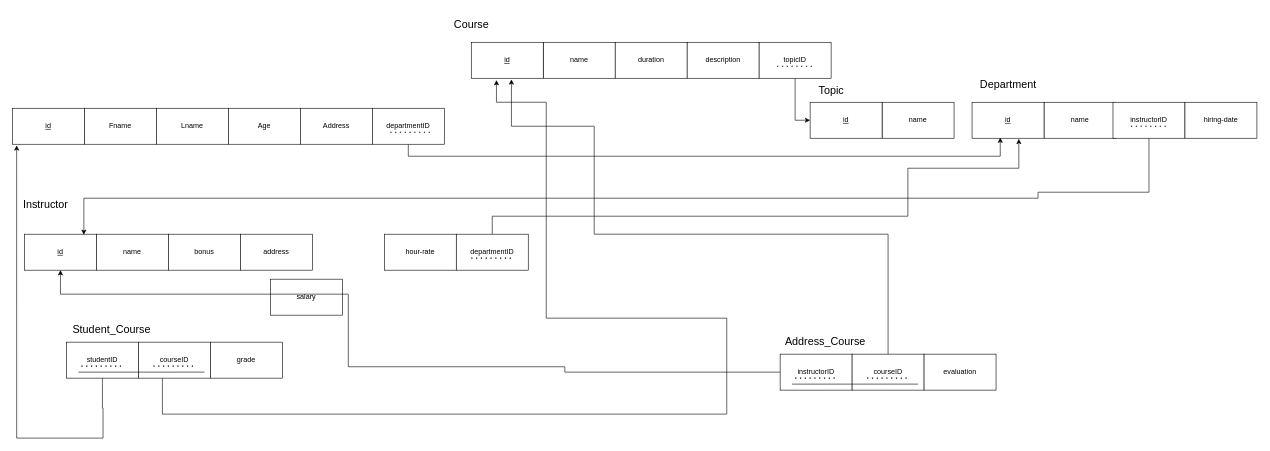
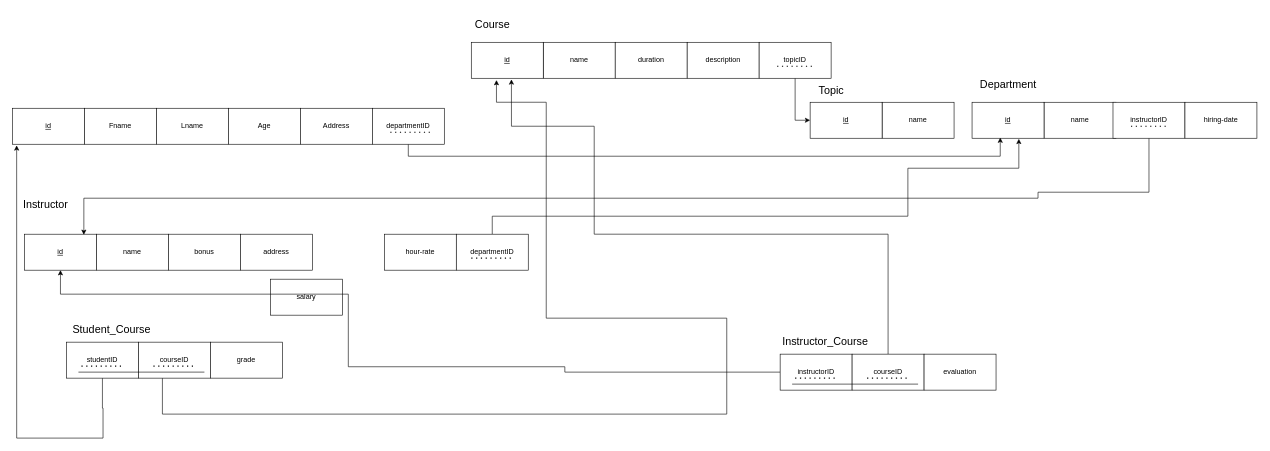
(471, 24) -> (492, 24)
(826, 342) -> (826, 342)
